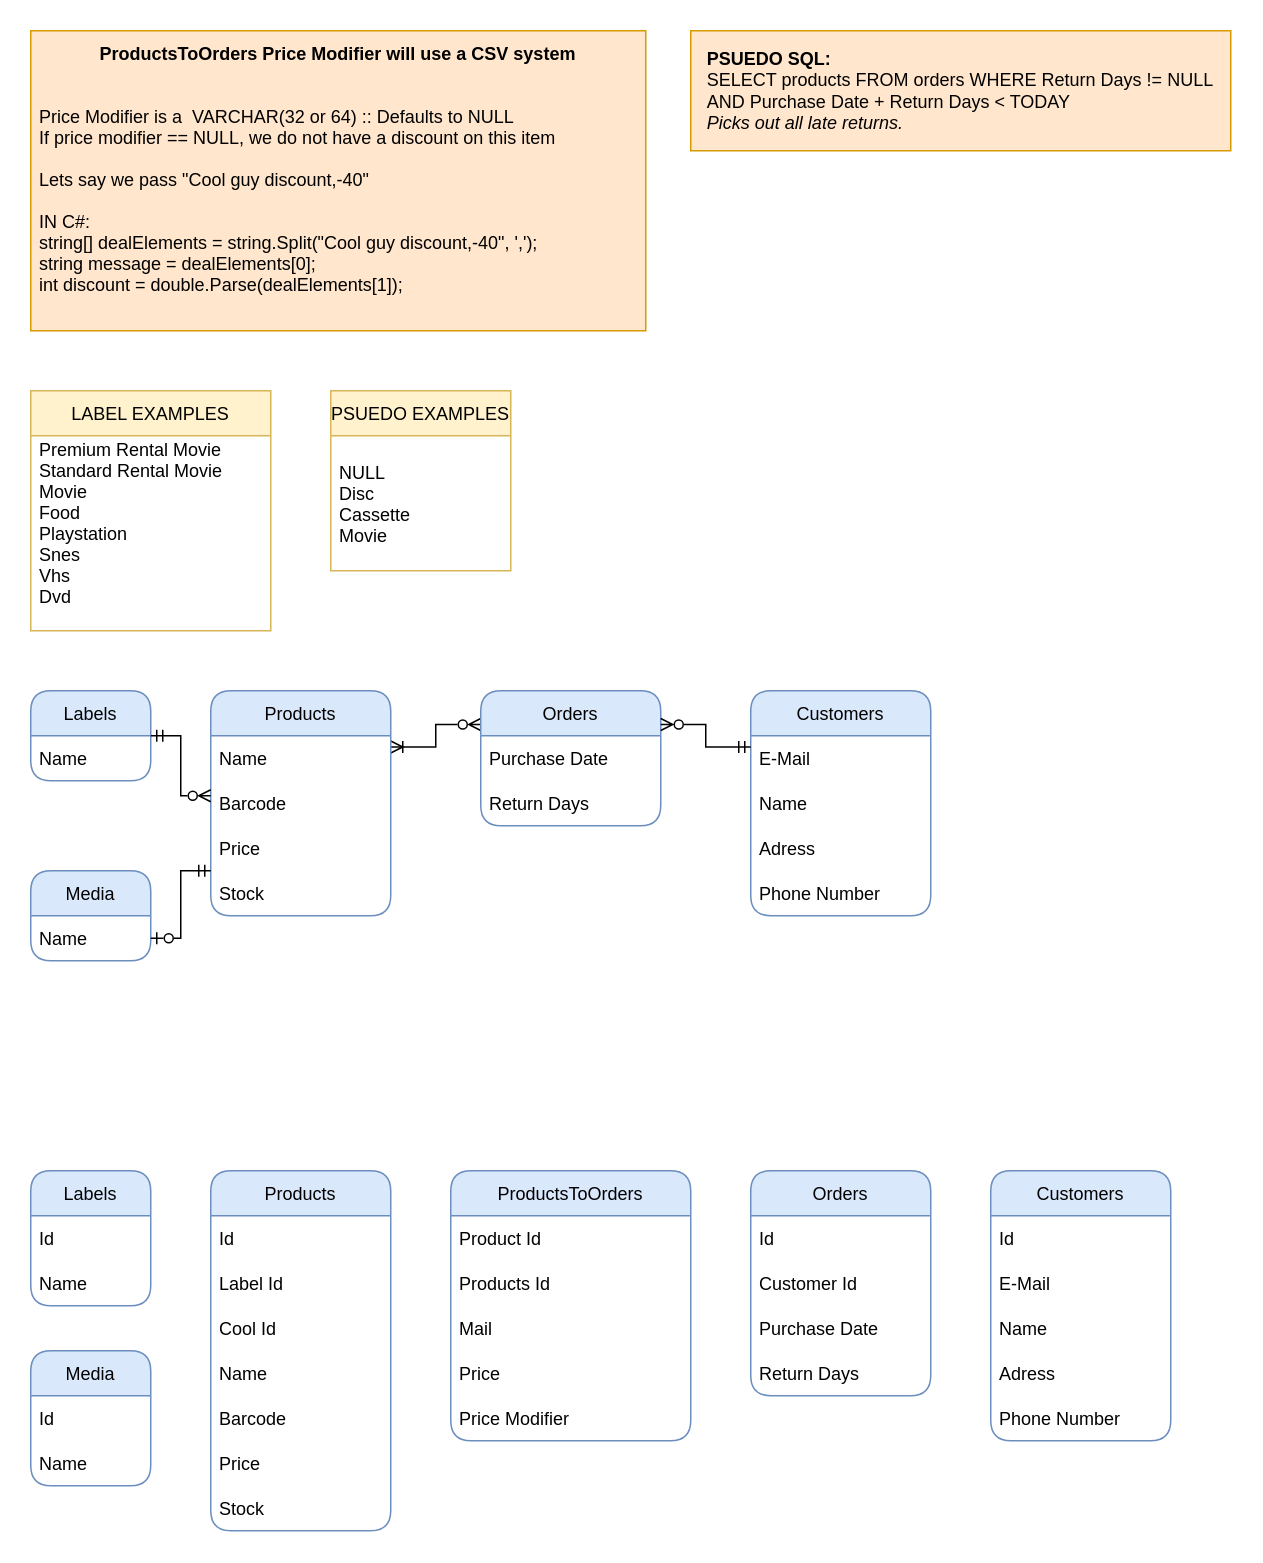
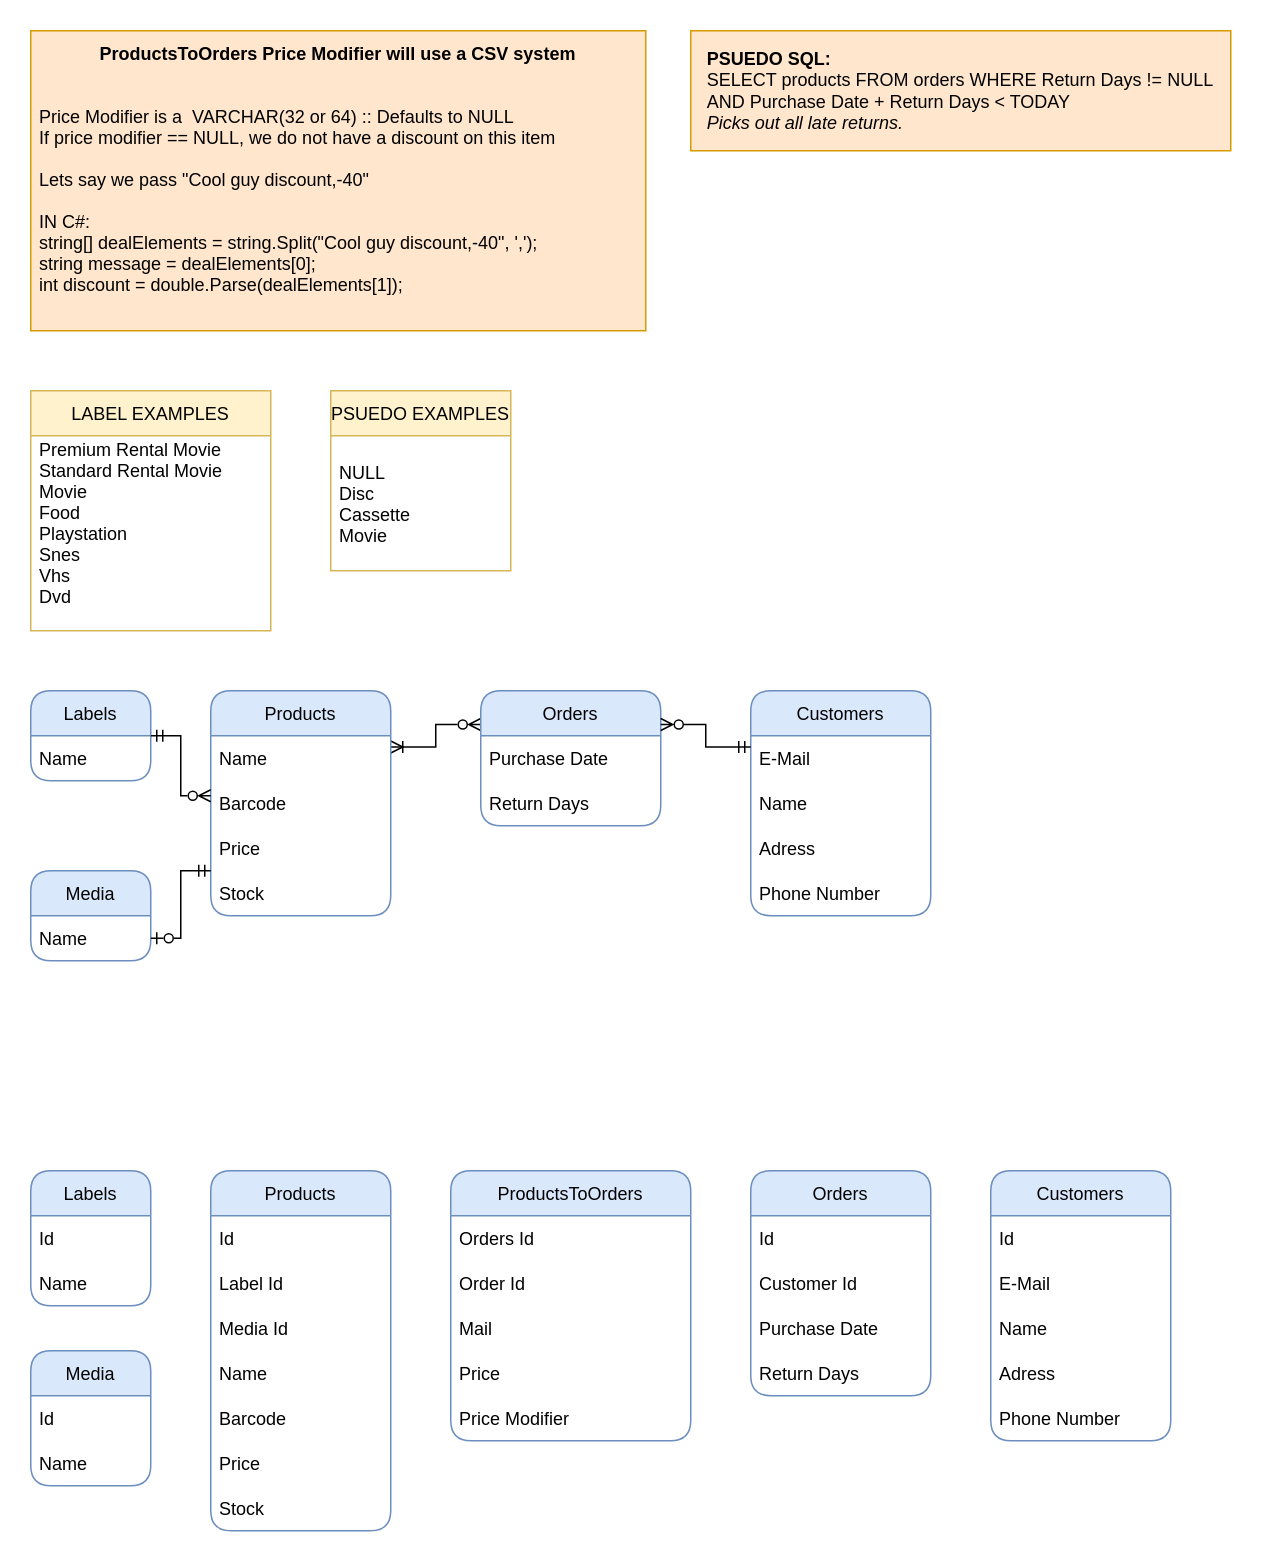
(507, 1239) -> (502, 1239)
(512, 1284) -> (497, 1284)
(250, 1329) -> (255, 1329)
